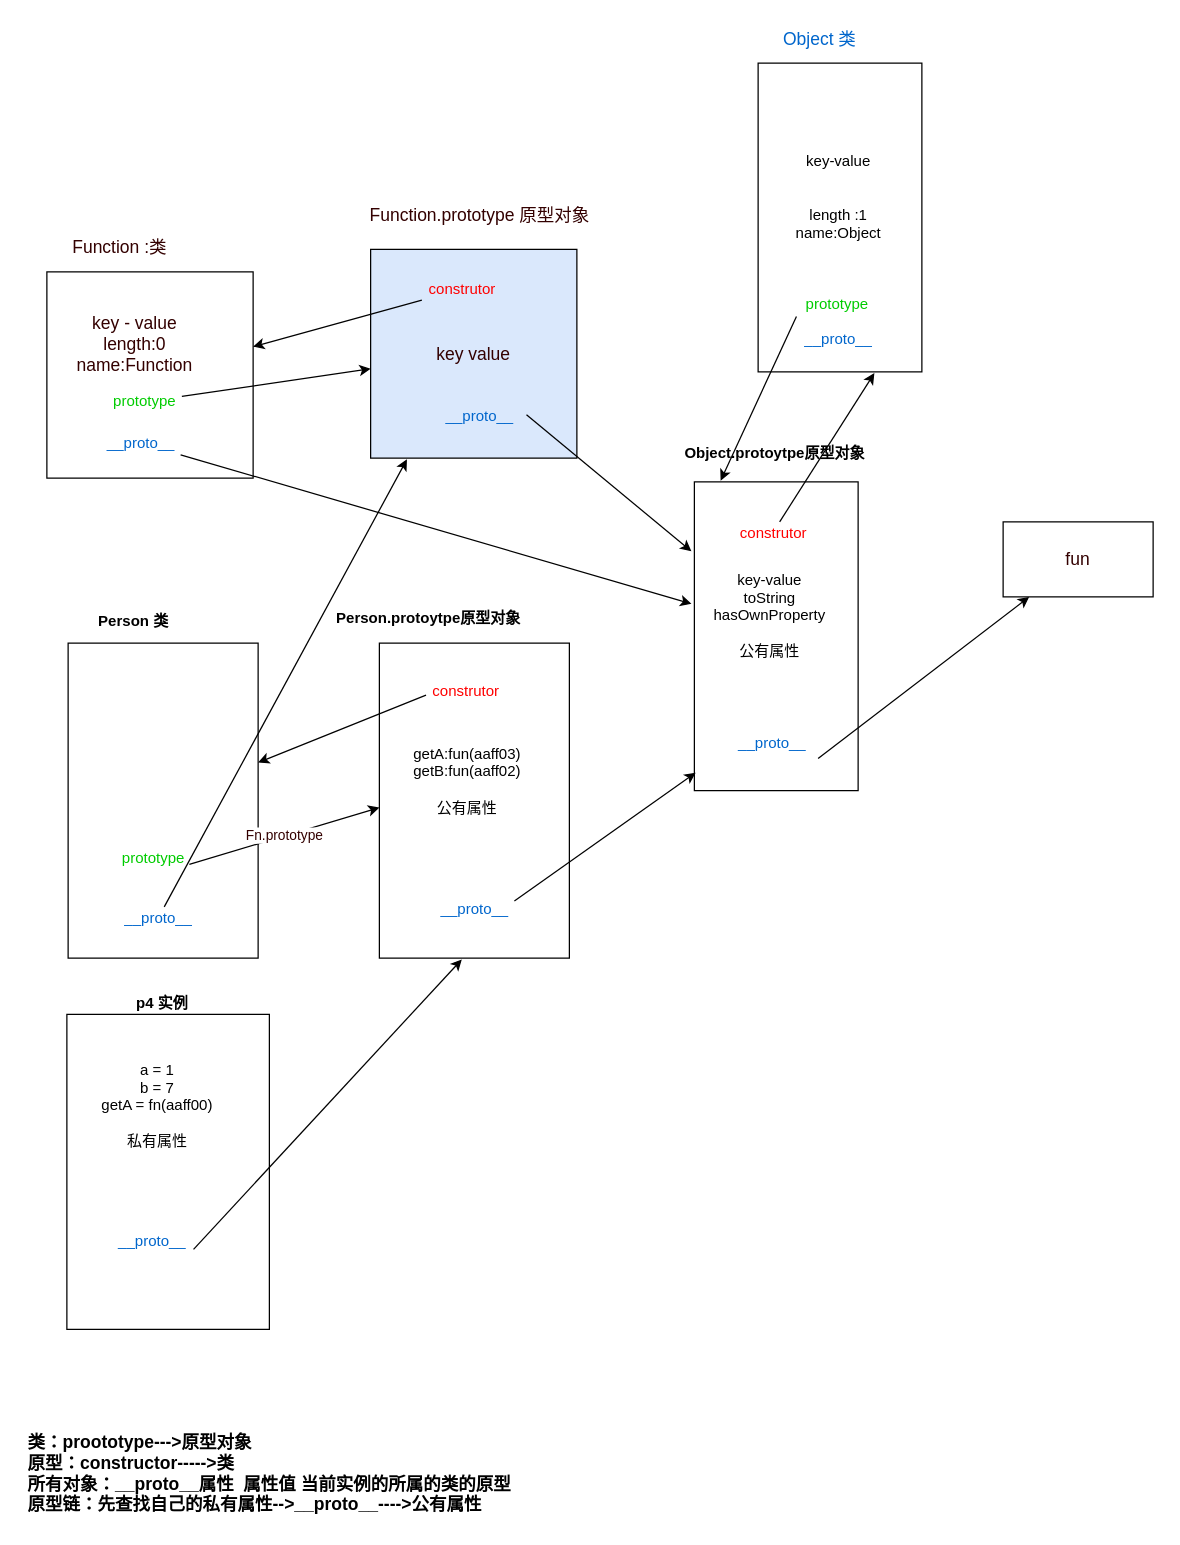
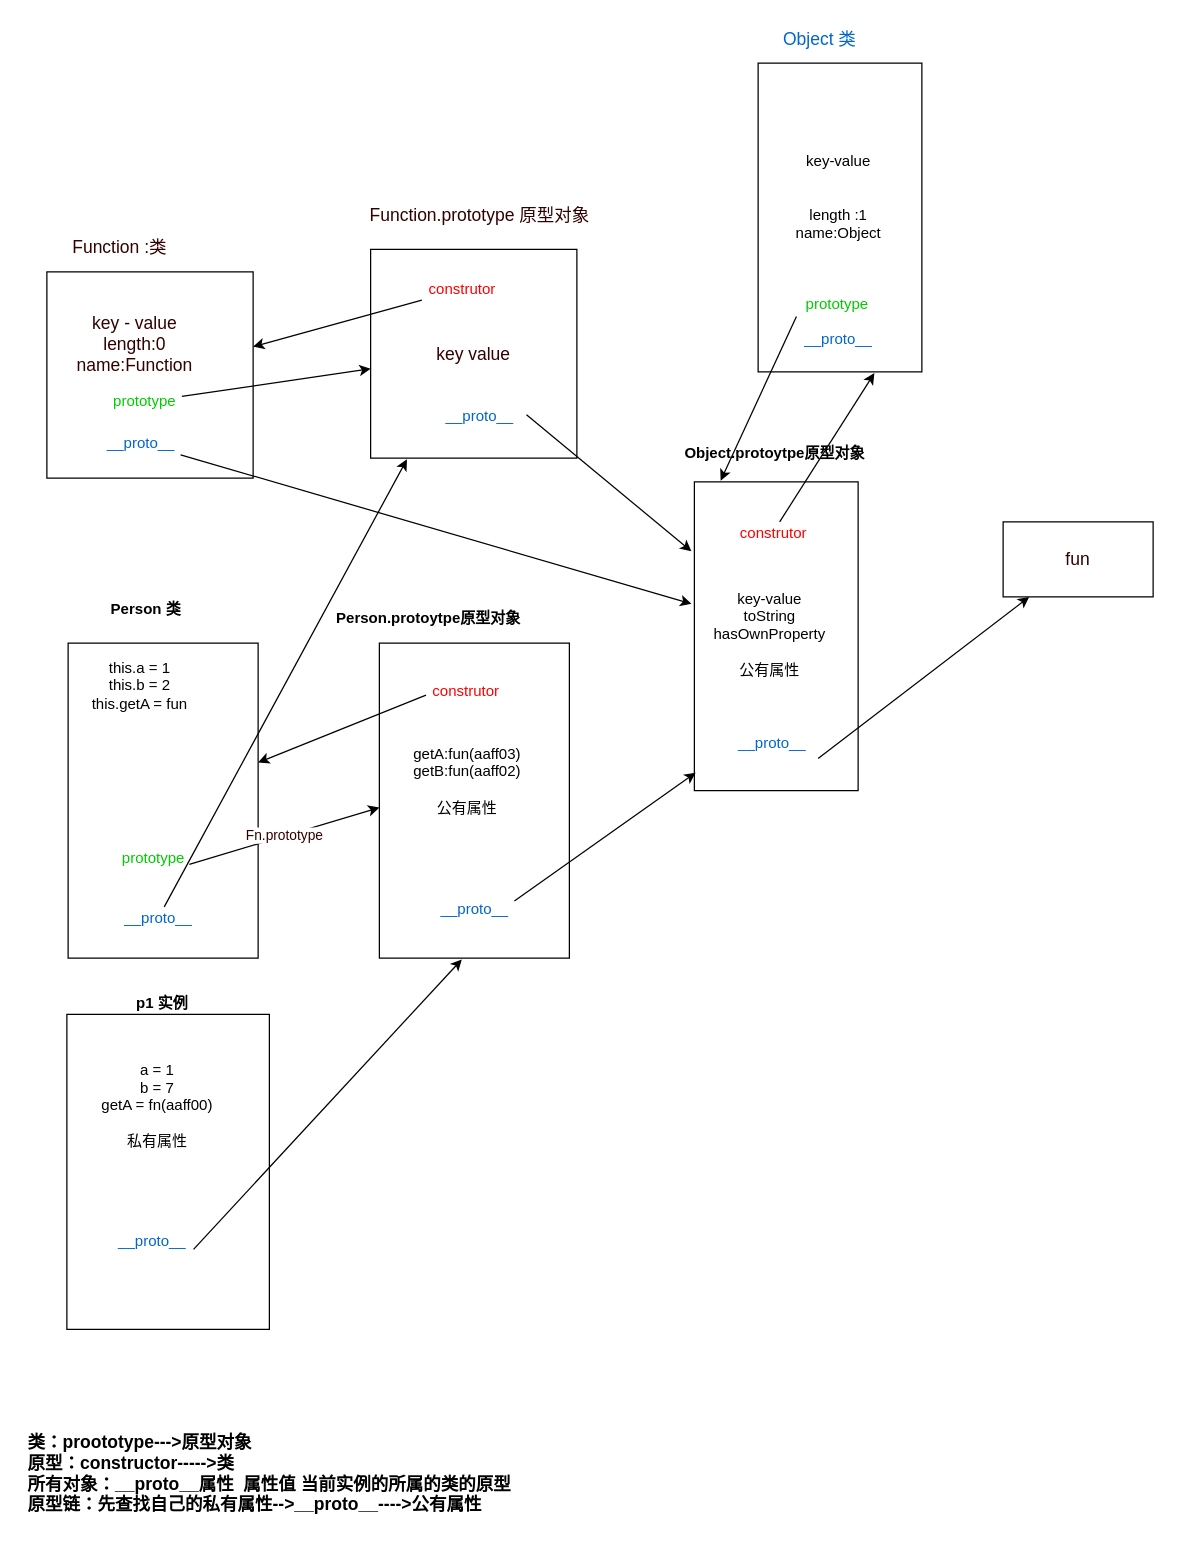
(474, 354) -> (474, 354)
(769, 616) -> (769, 634)
(133, 622) -> (146, 609)
none -> (139, 686)
(163, 1003) -> (163, 1003)
